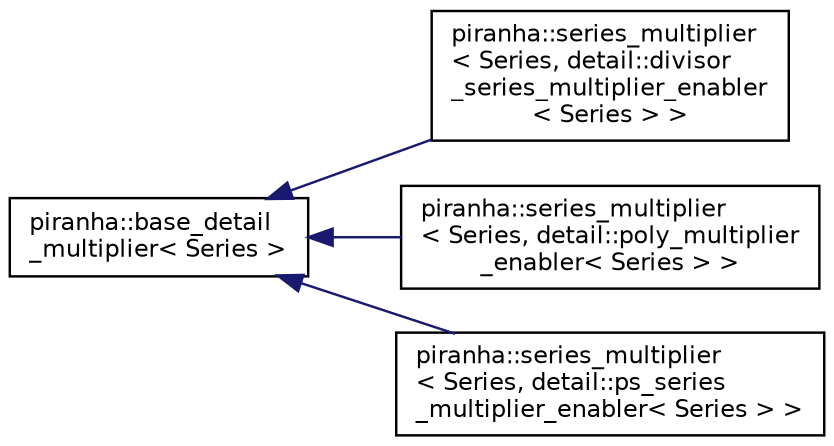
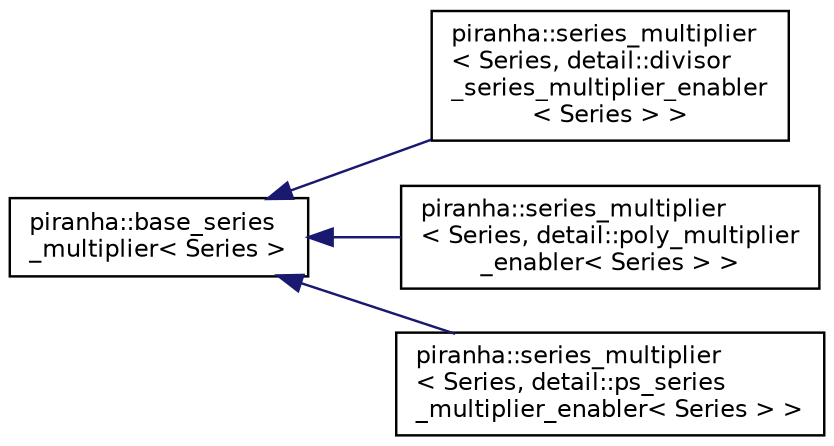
(159, 237) -> (159, 237)
